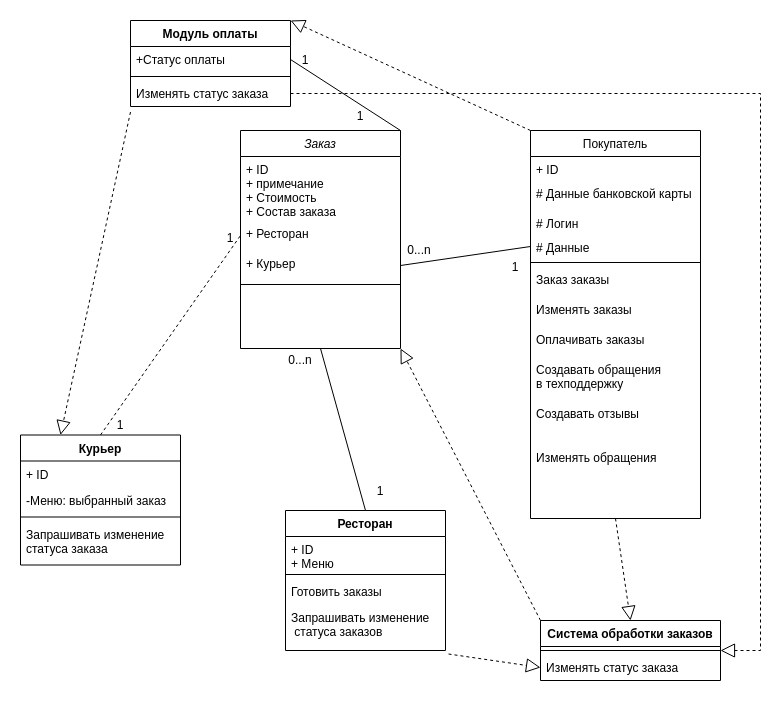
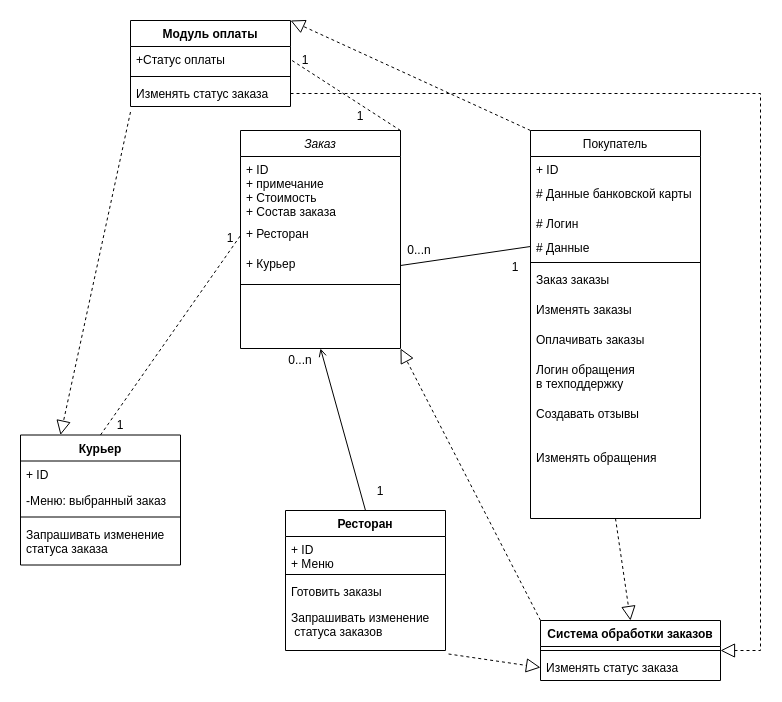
(346, 95) -> (346, 95)
(322, 353) -> (322, 354)
(598, 370) -> (585, 370)
